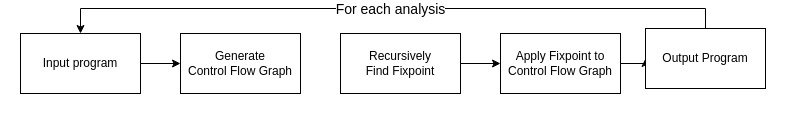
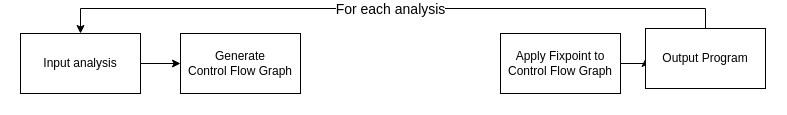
(81, 64) -> (81, 64)
(401, 64) -> none
(477, 64) -> none
